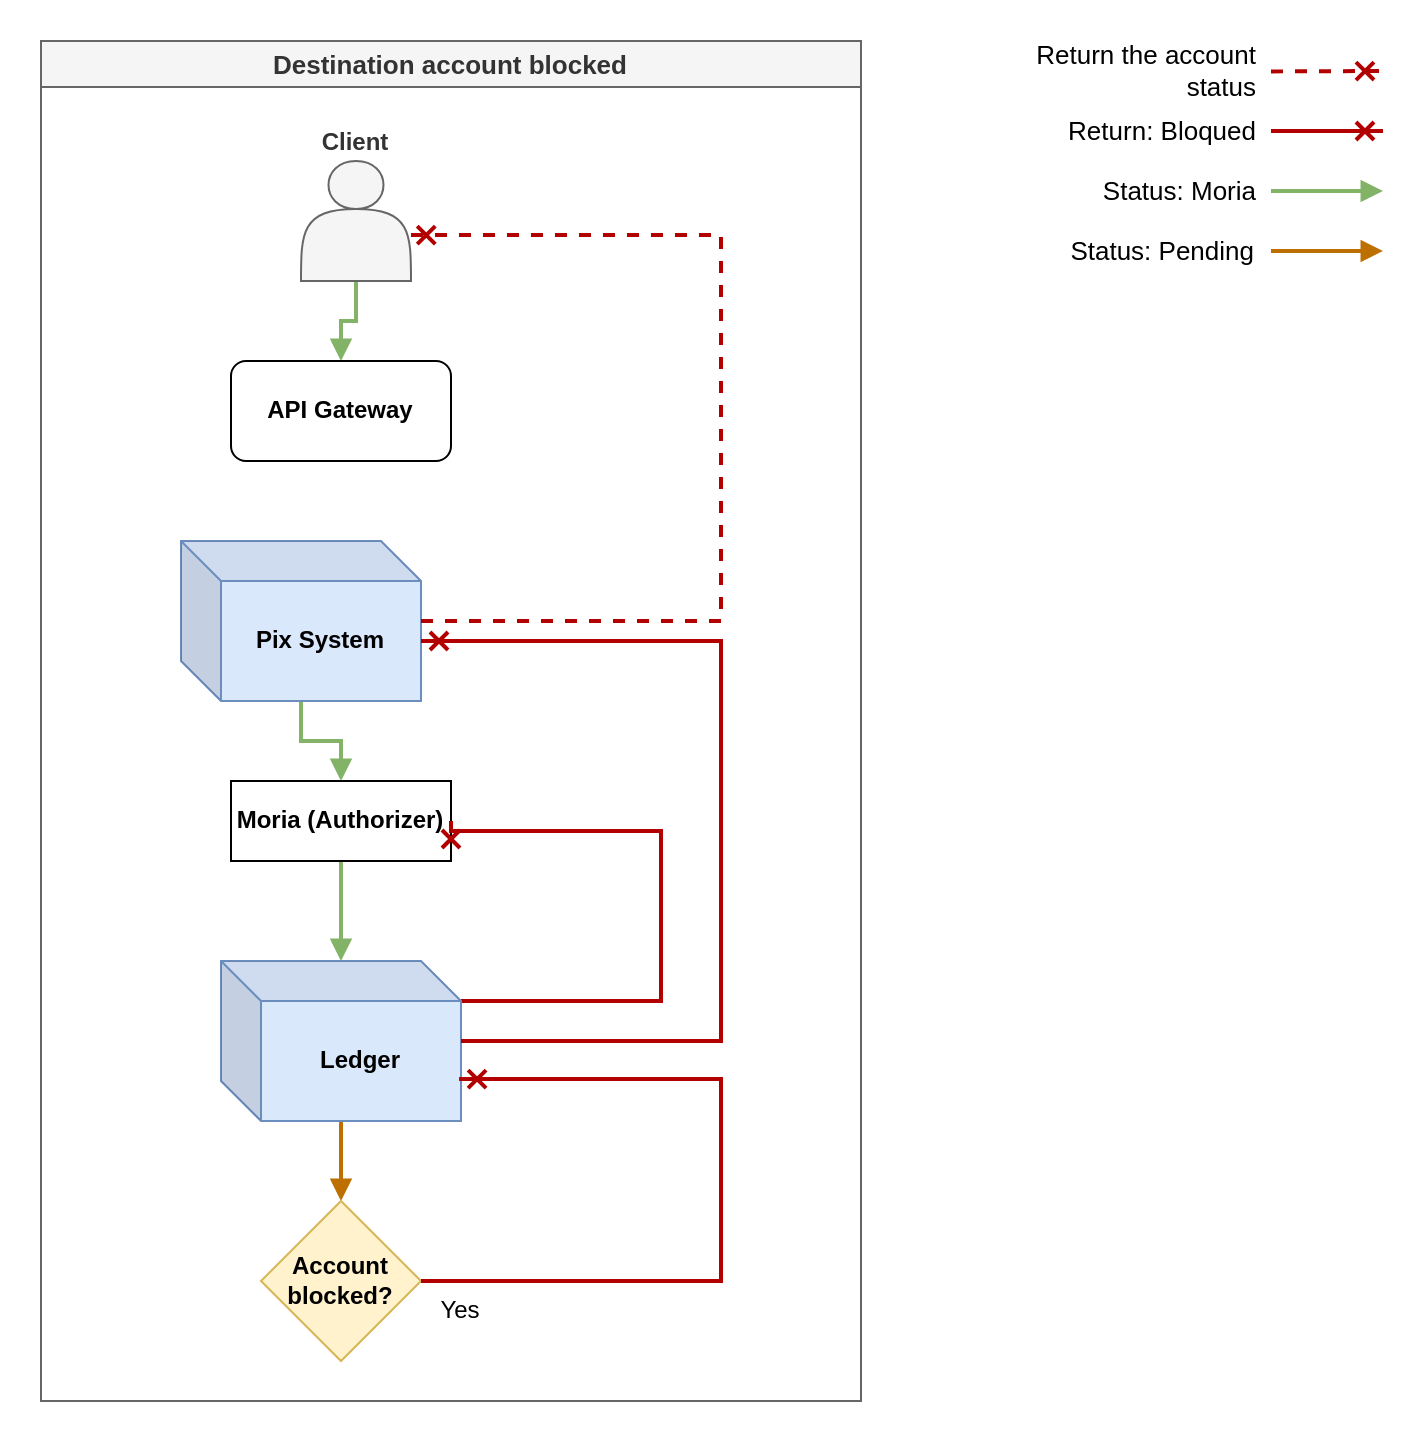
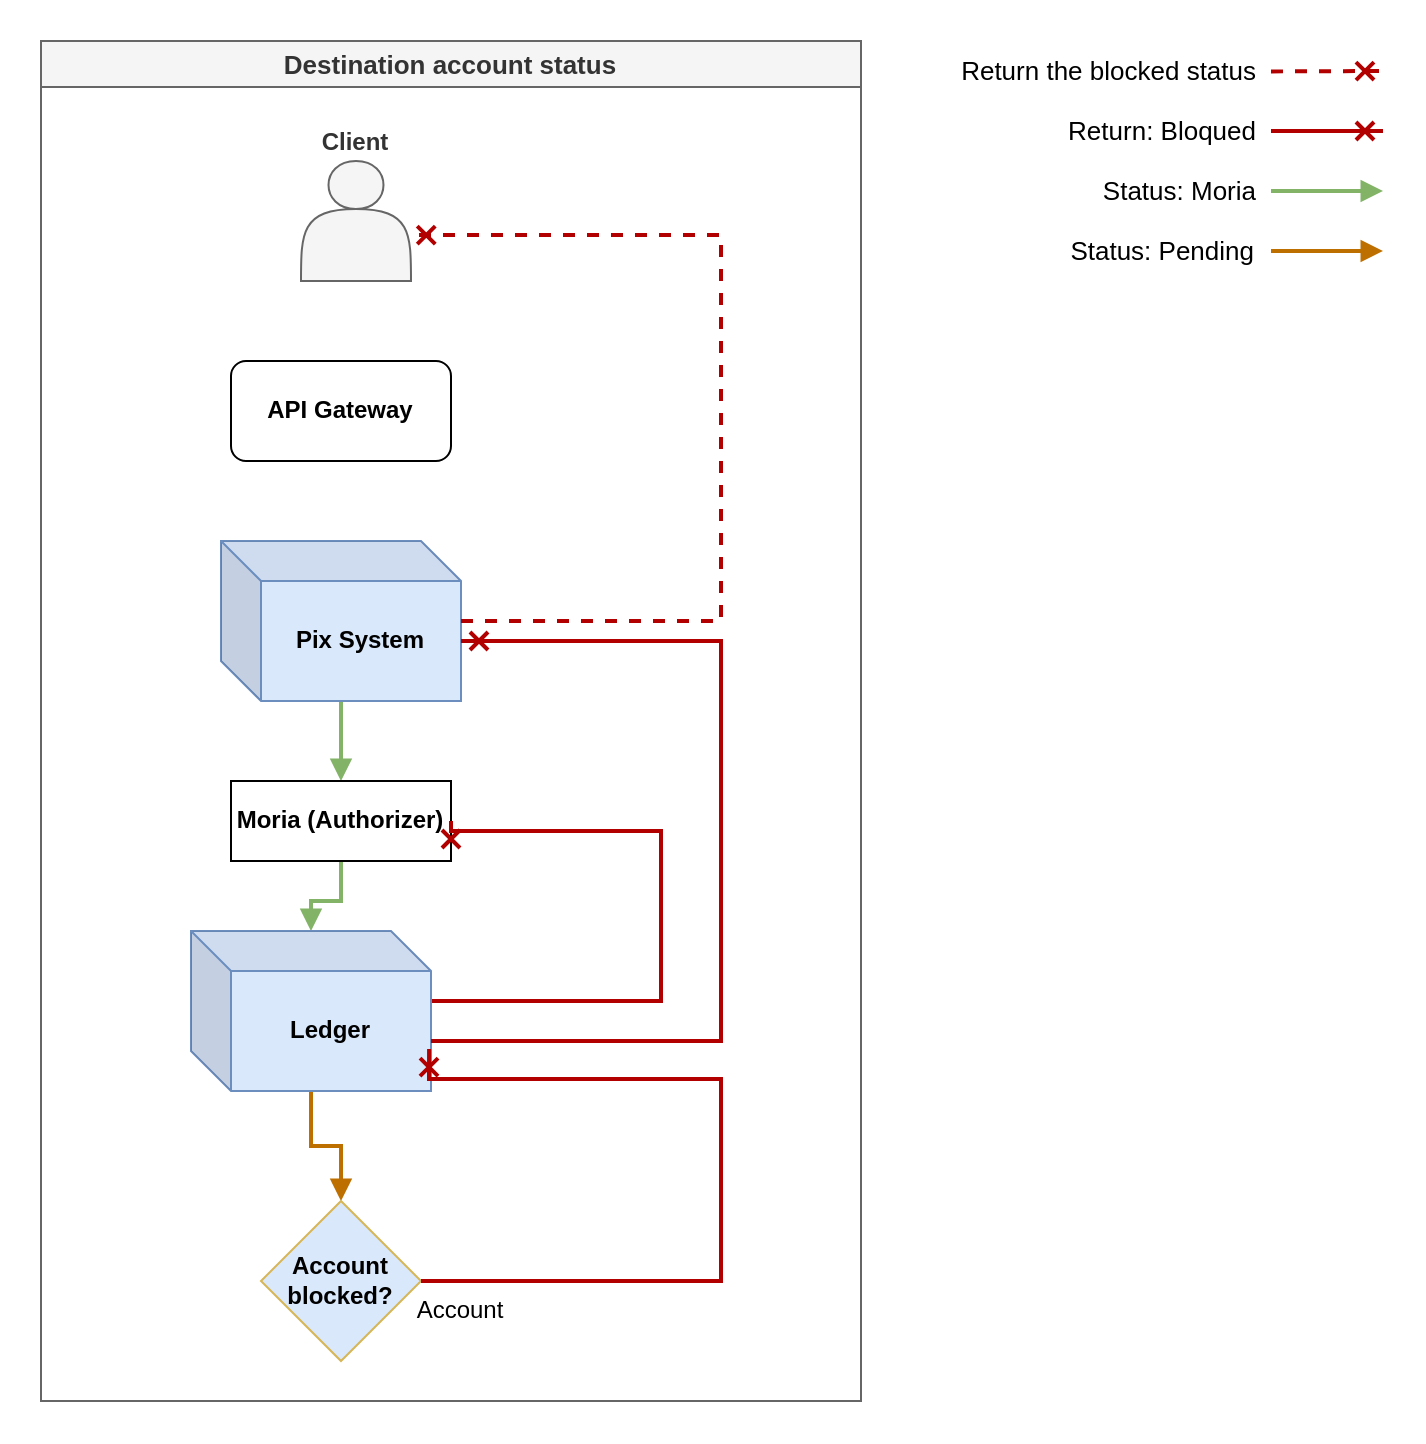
(451, 65) -> (451, 65)
(1109, 71) -> (1109, 71)
(356, 318) -> none
(301, 621) -> (341, 621)
(341, 1041) -> (311, 1011)
(341, 1281) -> (341, 1281)
(461, 1311) -> (461, 1311)
